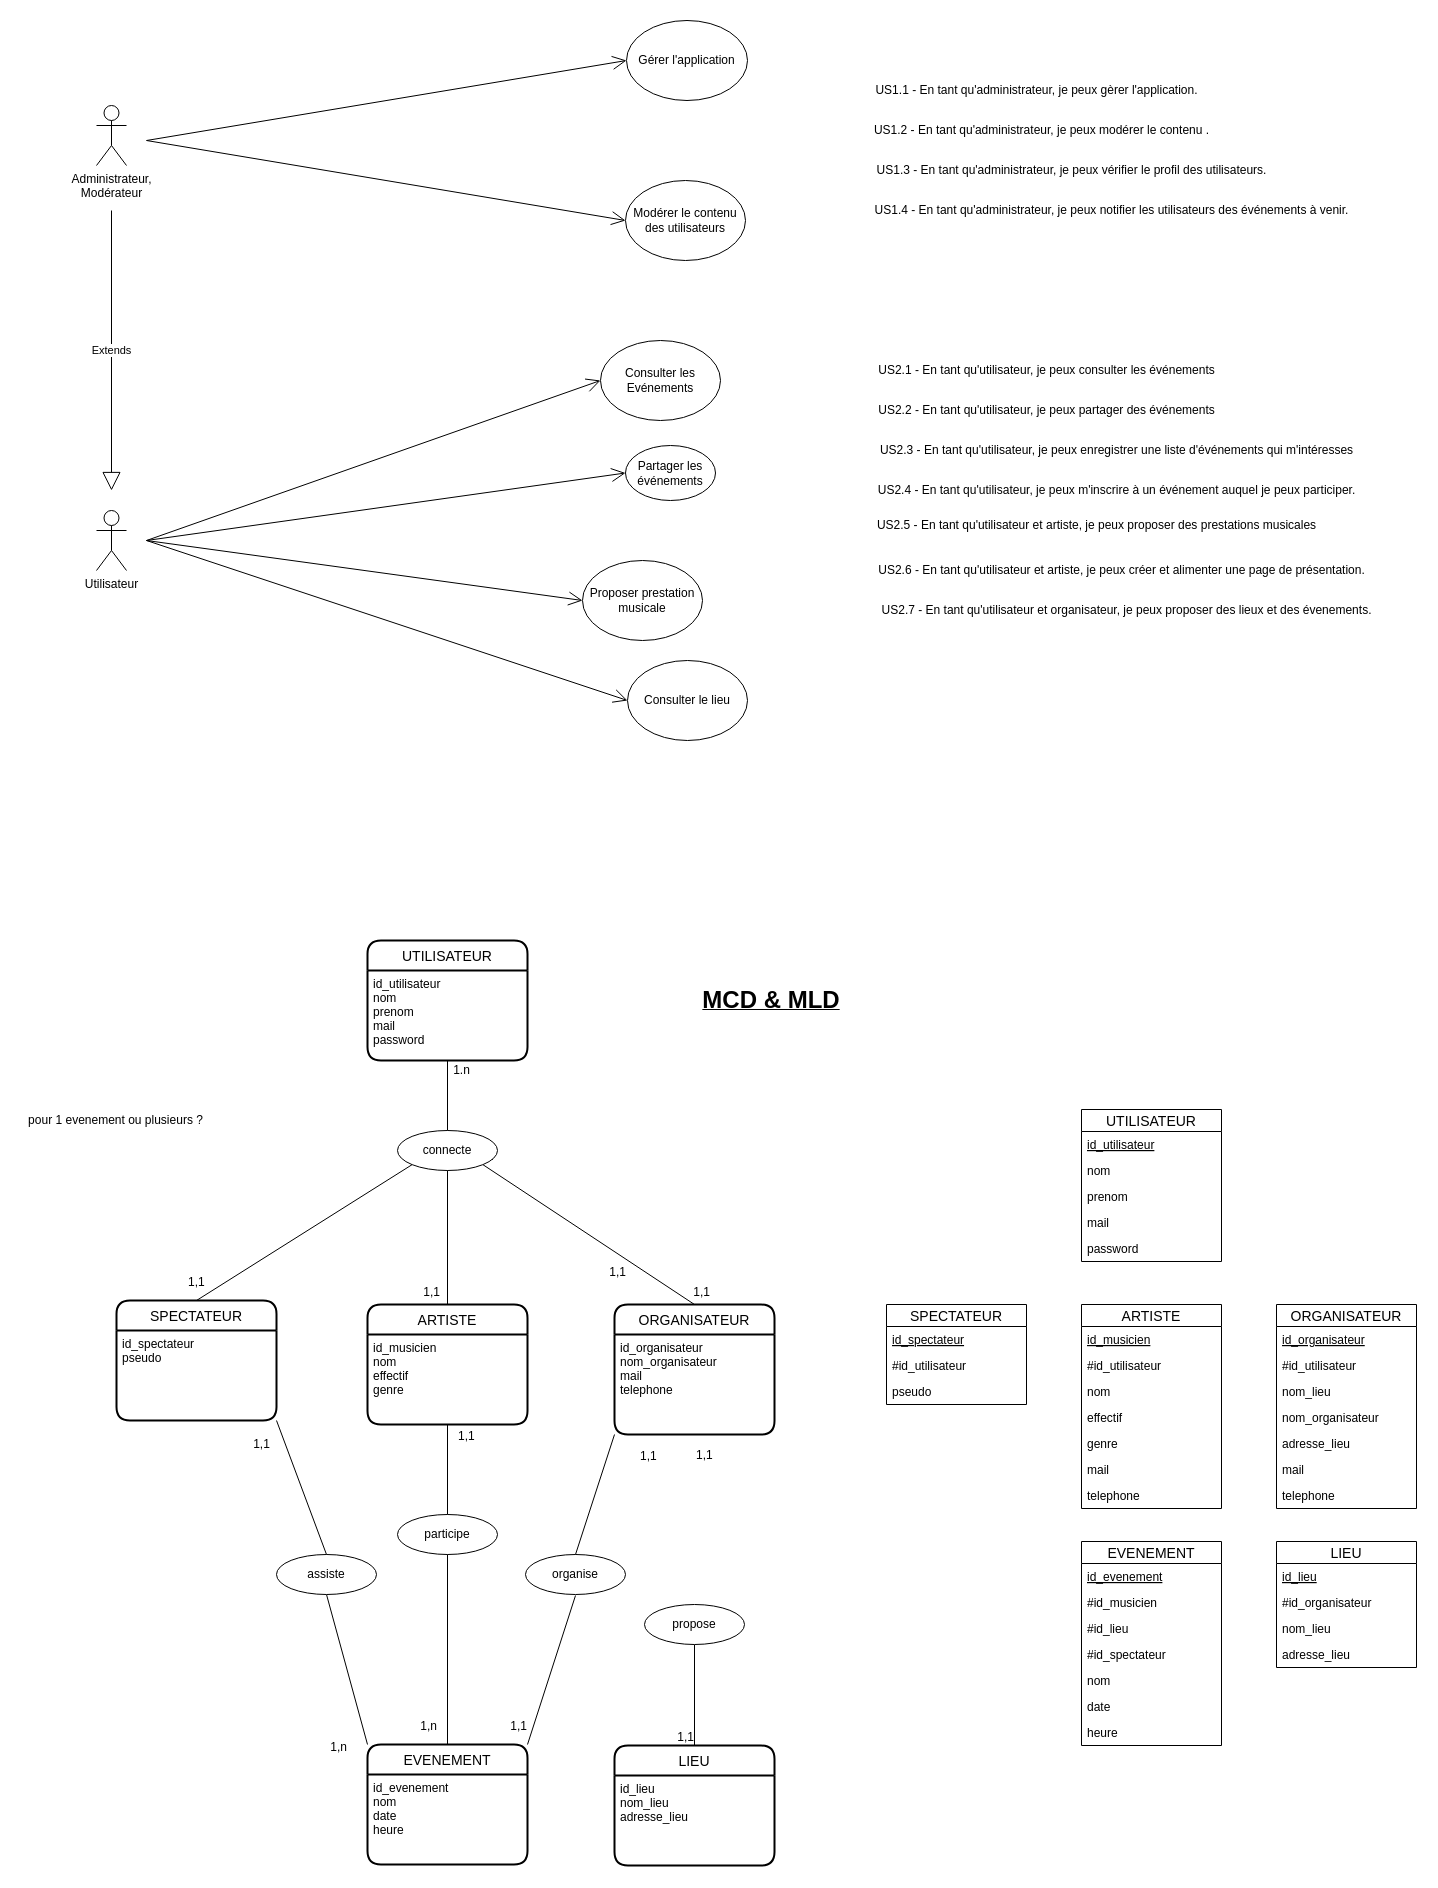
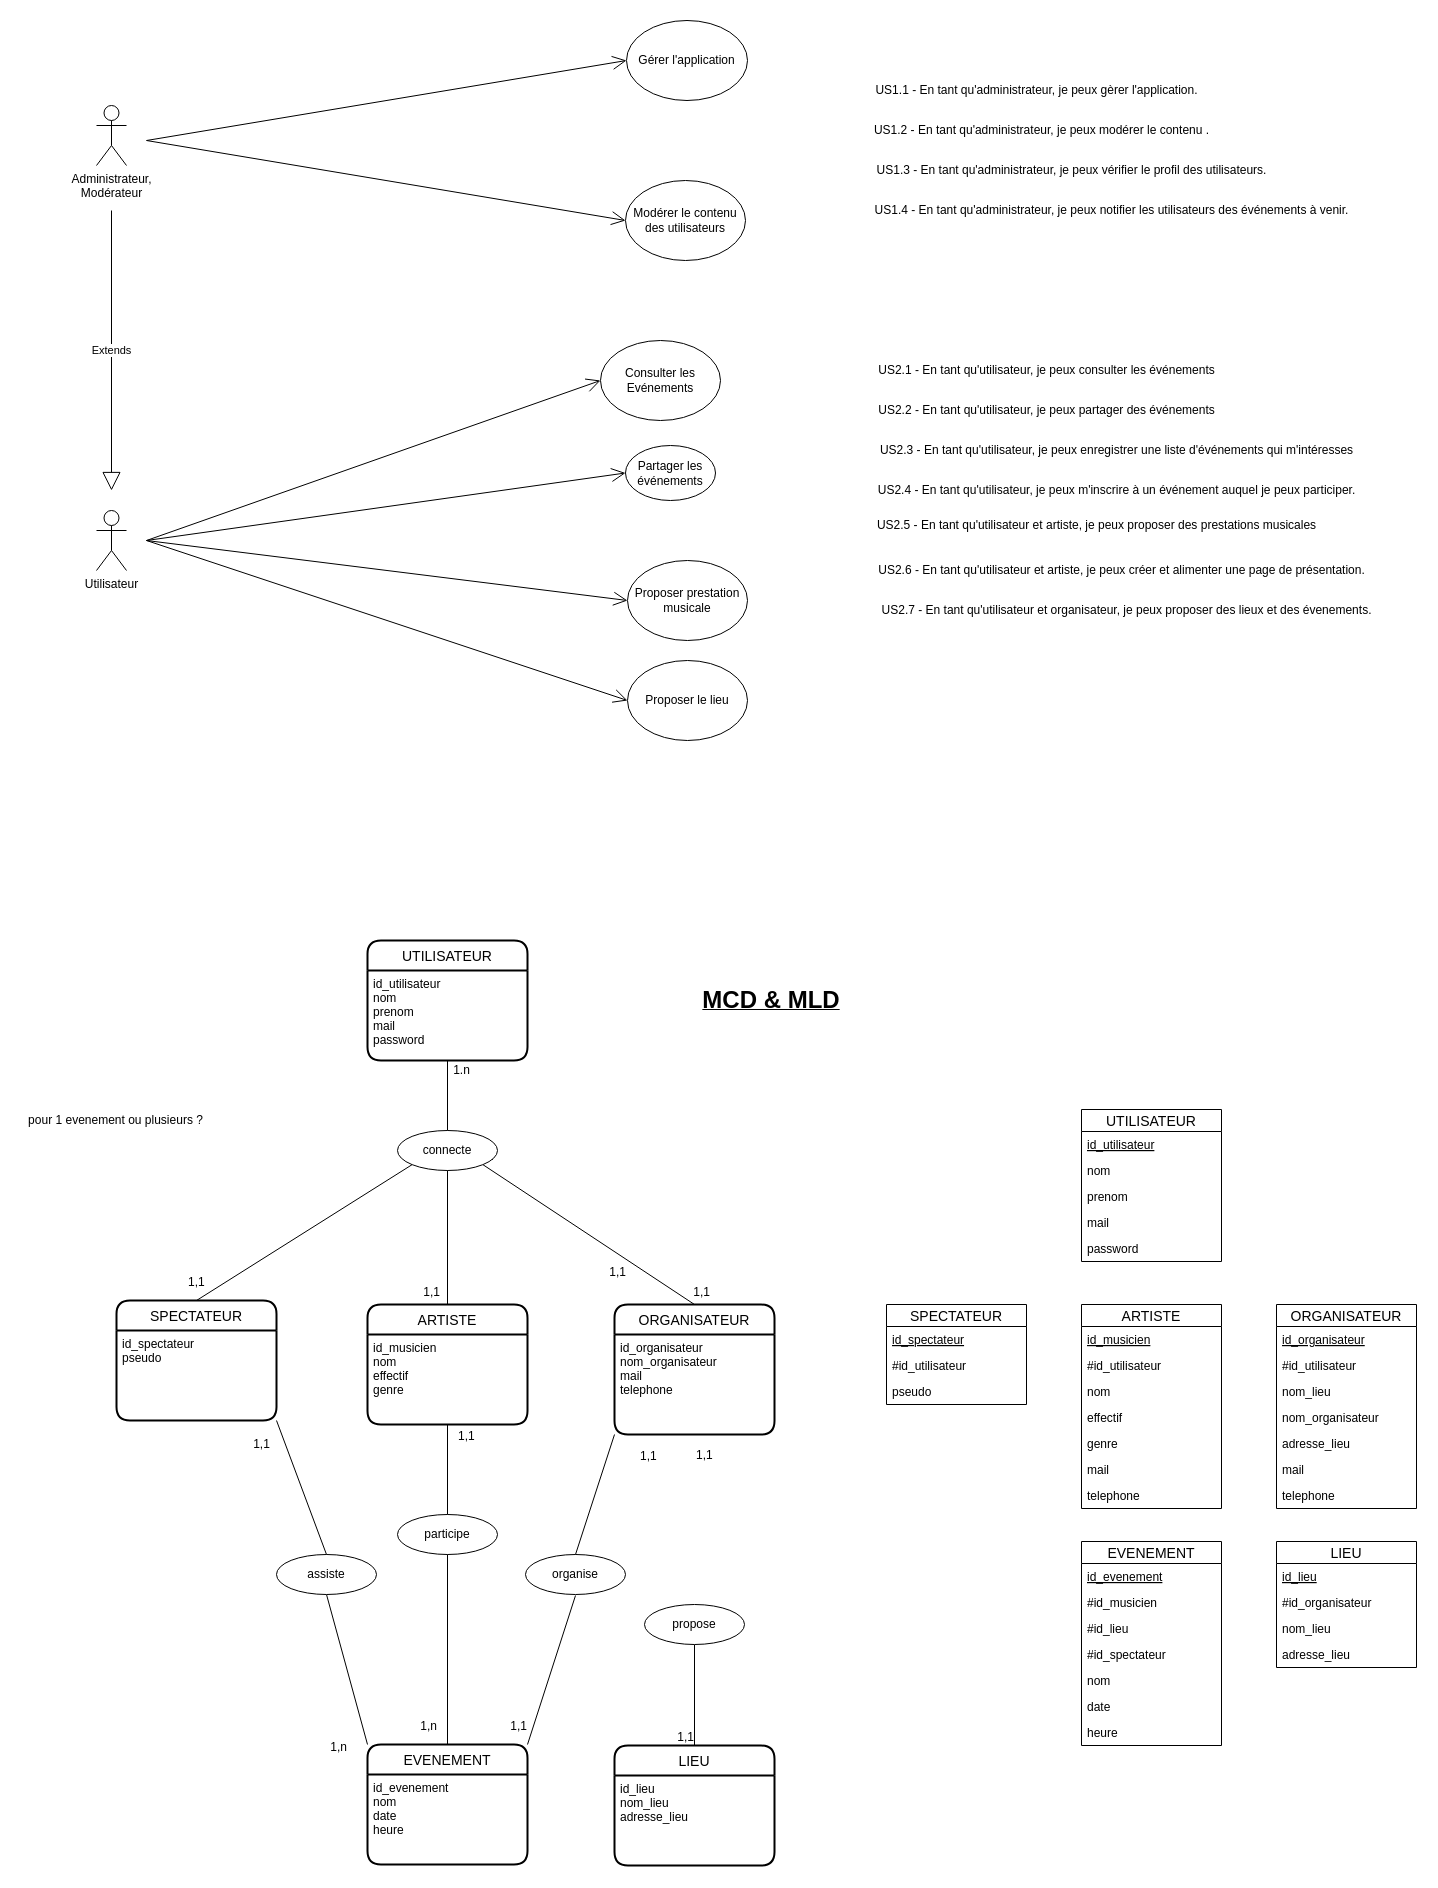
(643, 601) -> (688, 601)
(688, 701) -> (688, 701)
